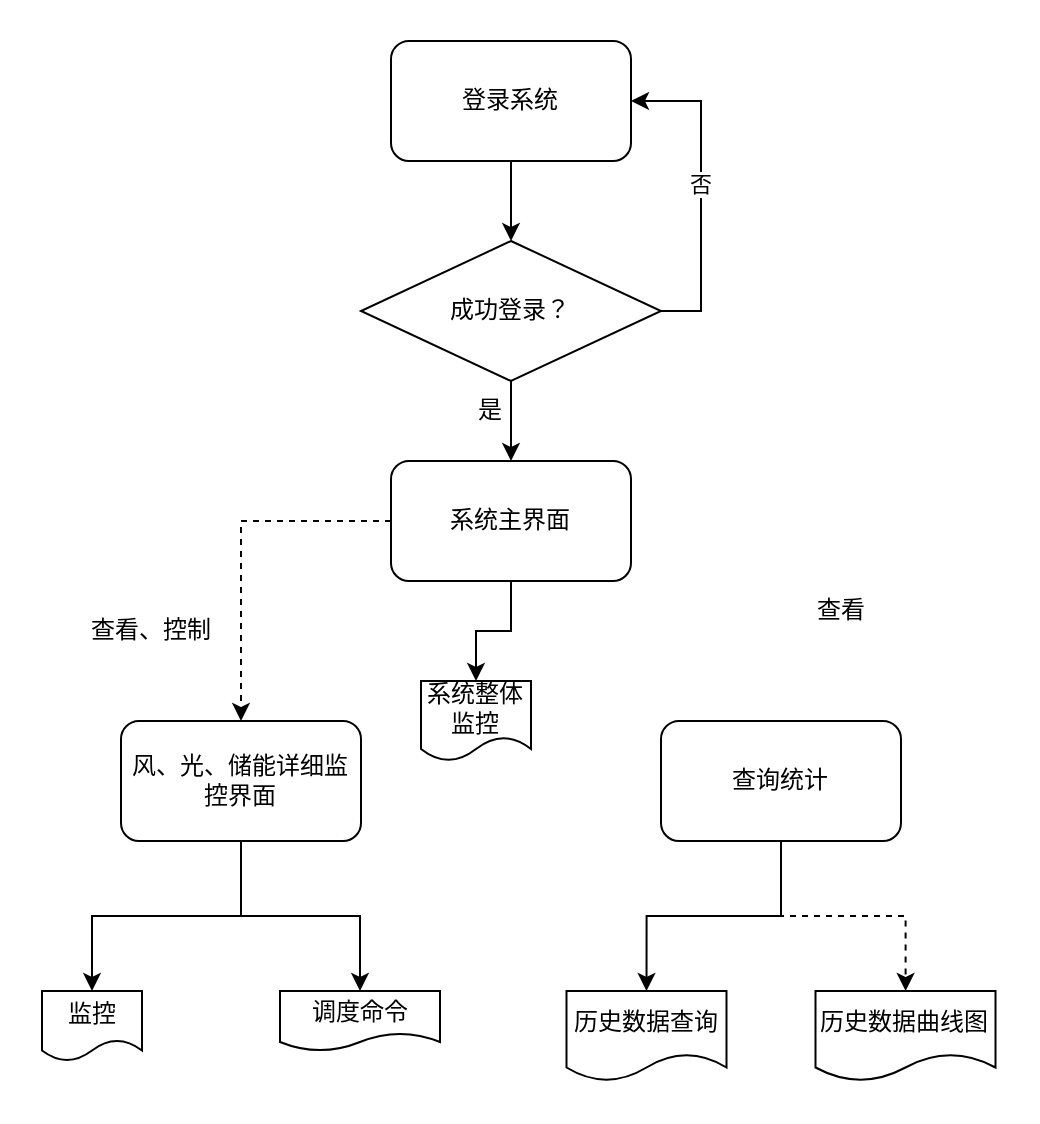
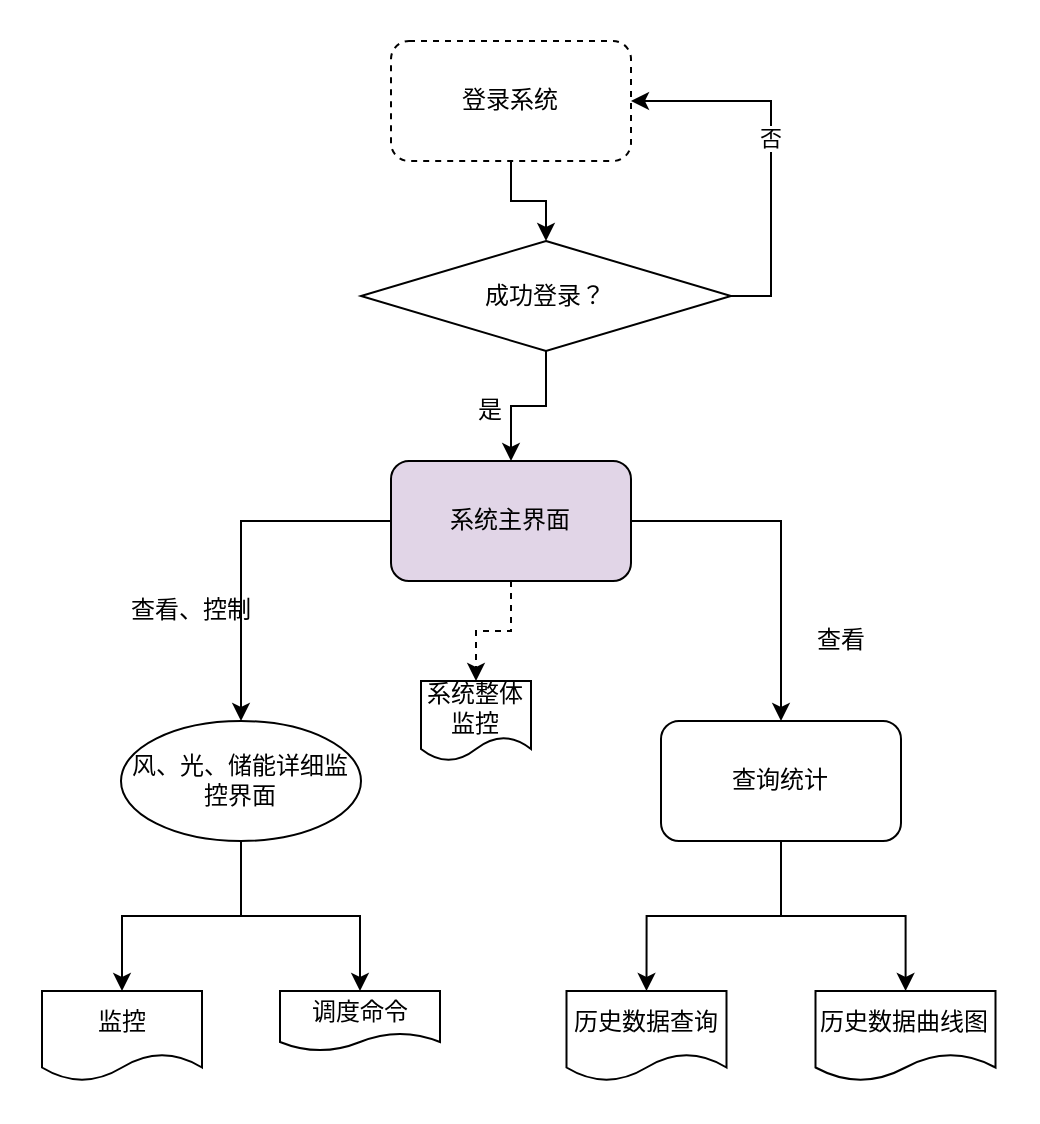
(511, 101) -> (511, 101)
(511, 311) -> (546, 296)
(511, 521) -> (511, 521)
none -> (781, 539)
(241, 543) -> (241, 543)
(841, 611) -> (841, 641)
(151, 631) -> (191, 611)
(499, 631) -> (499, 631)
(241, 781) -> (241, 781)
(875, 916) -> (875, 916)
(92, 1026) -> (122, 1036)
